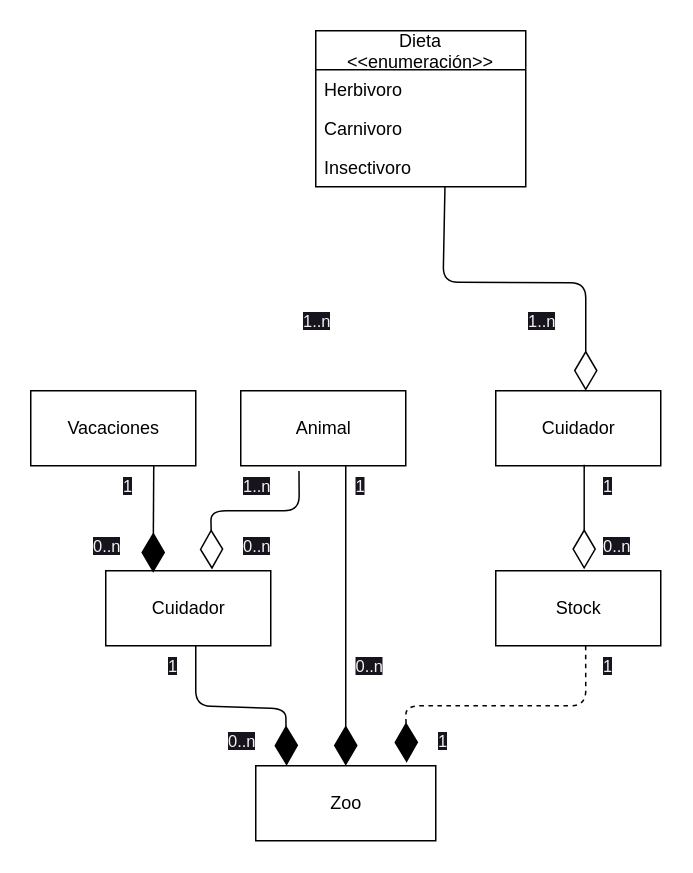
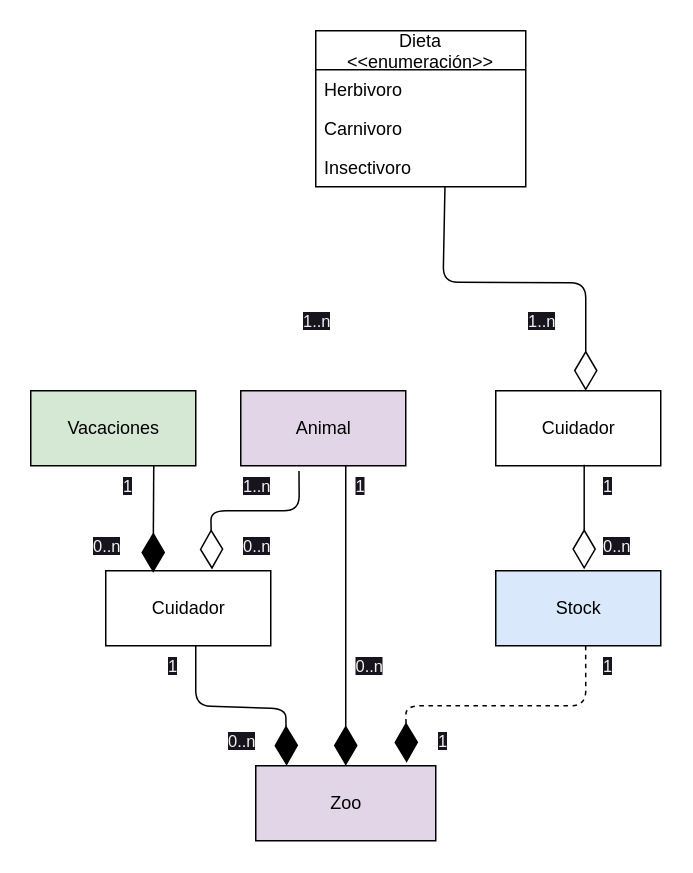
(113, 428) -> (113, 428)
(323, 428) -> (323, 428)
(578, 608) -> (578, 608)
(346, 803) -> (346, 803)
